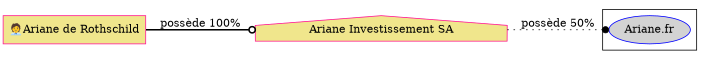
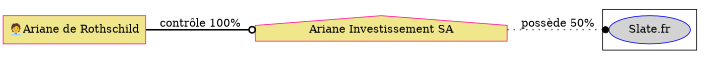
(201, 24) -> (201, 24)
(650, 30) -> (650, 30)
